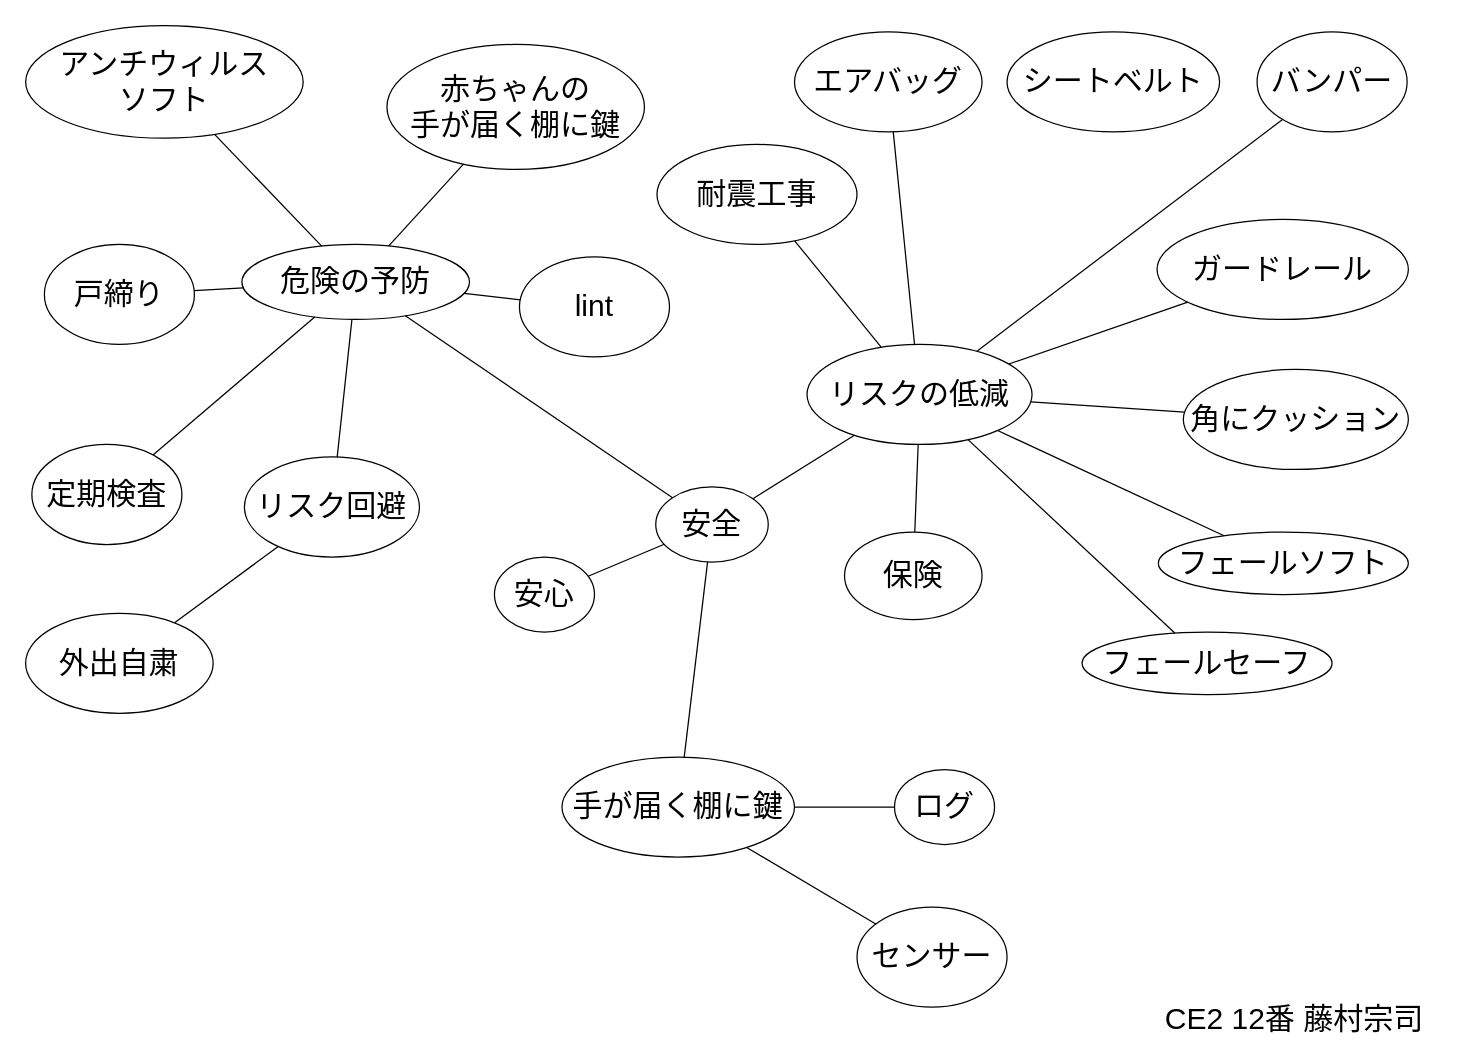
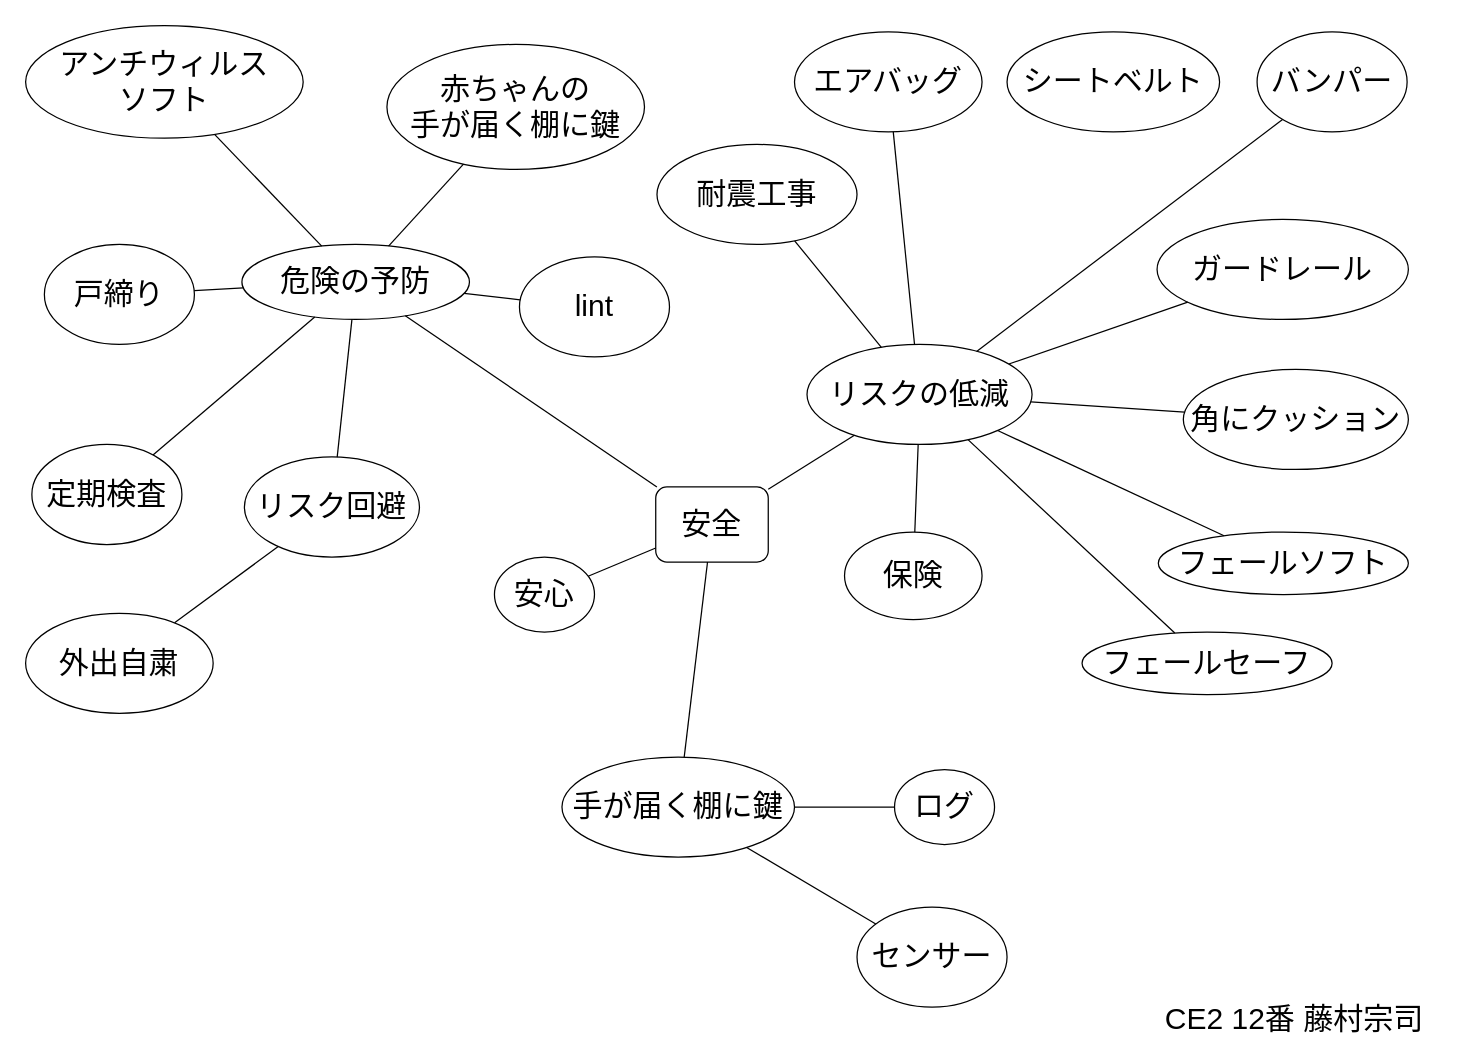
(712, 524) -> (712, 524)
